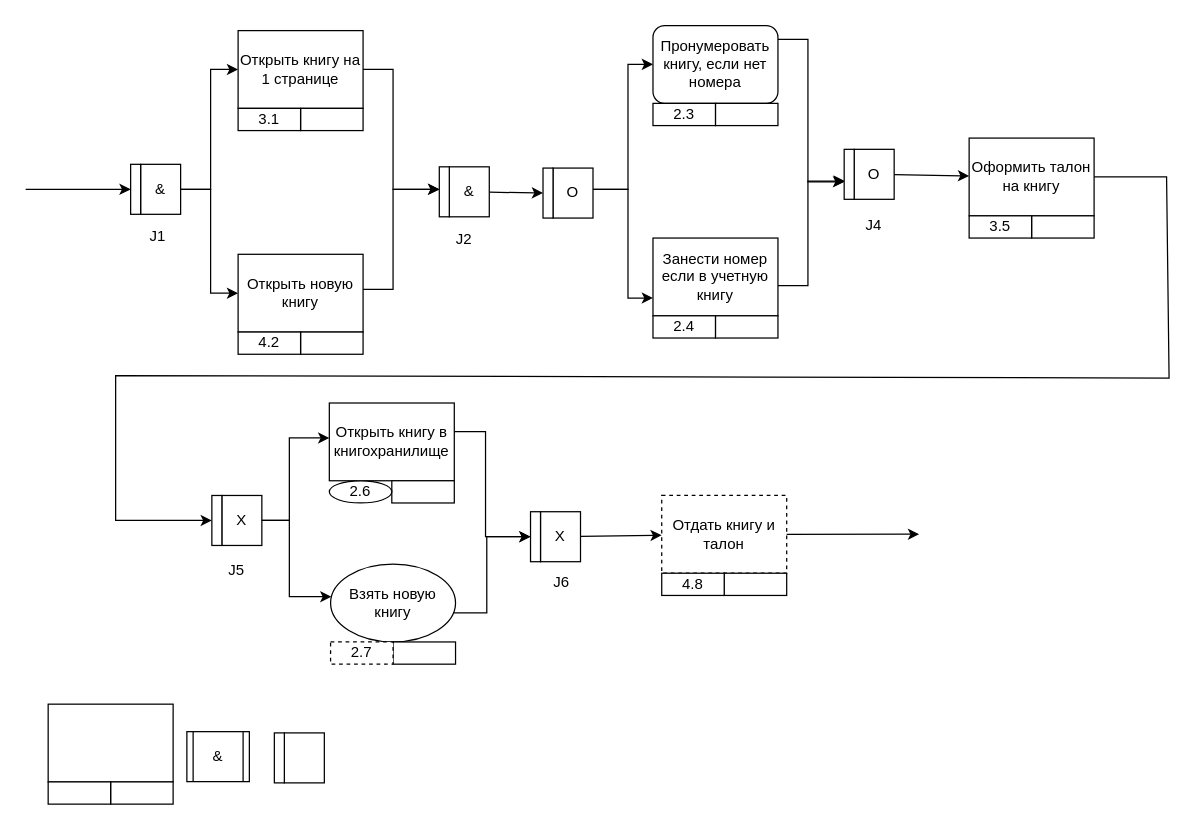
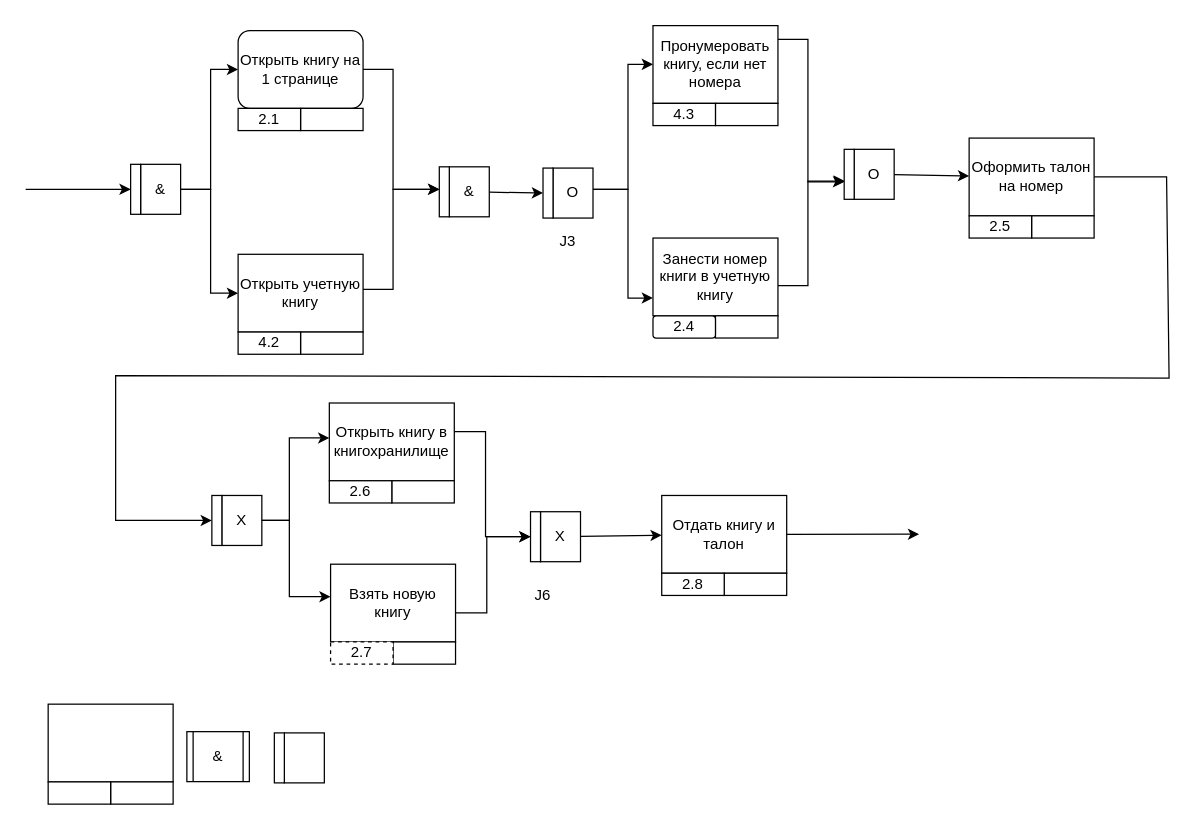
(716, 65) -> (716, 65)
(301, 70) -> (301, 70)
(684, 114) -> (684, 114)
(269, 119) -> (269, 119)
(1032, 177) -> (1032, 177)
(874, 226) -> none
(1001, 227) -> (1001, 227)
(158, 237) -> none
(464, 239) -> none
none -> (568, 242)
(716, 277) -> (716, 277)
(301, 293) -> (301, 293)
(684, 327) -> (684, 327)
(361, 492) -> (361, 492)
(724, 535) -> (724, 535)
(237, 571) -> none
(562, 583) -> (543, 596)
(693, 584) -> (693, 584)
(393, 603) -> (393, 603)
